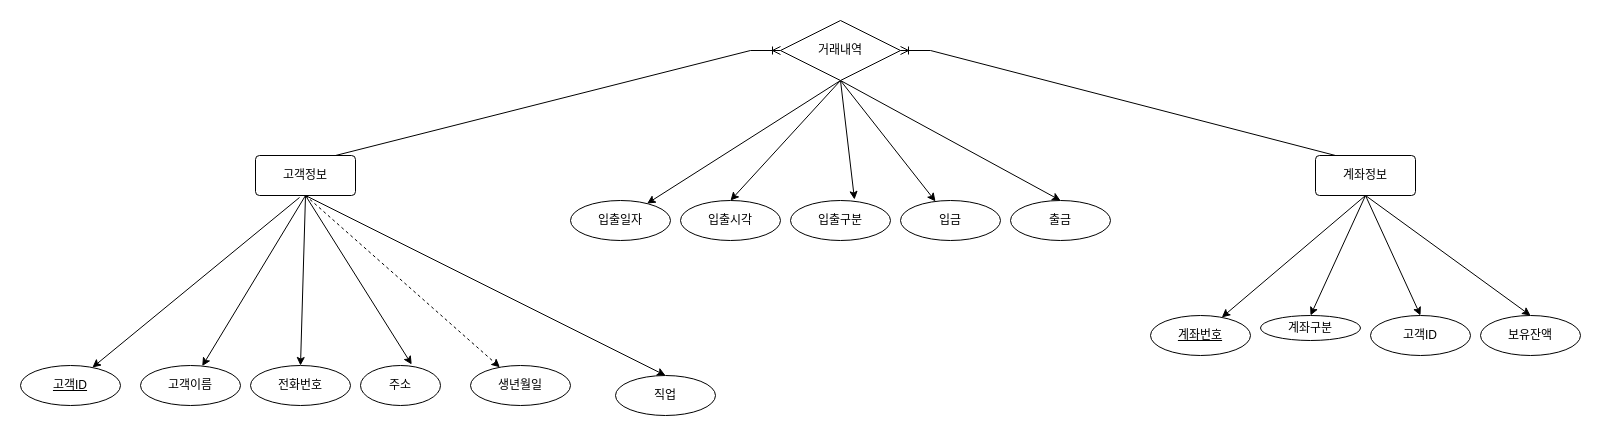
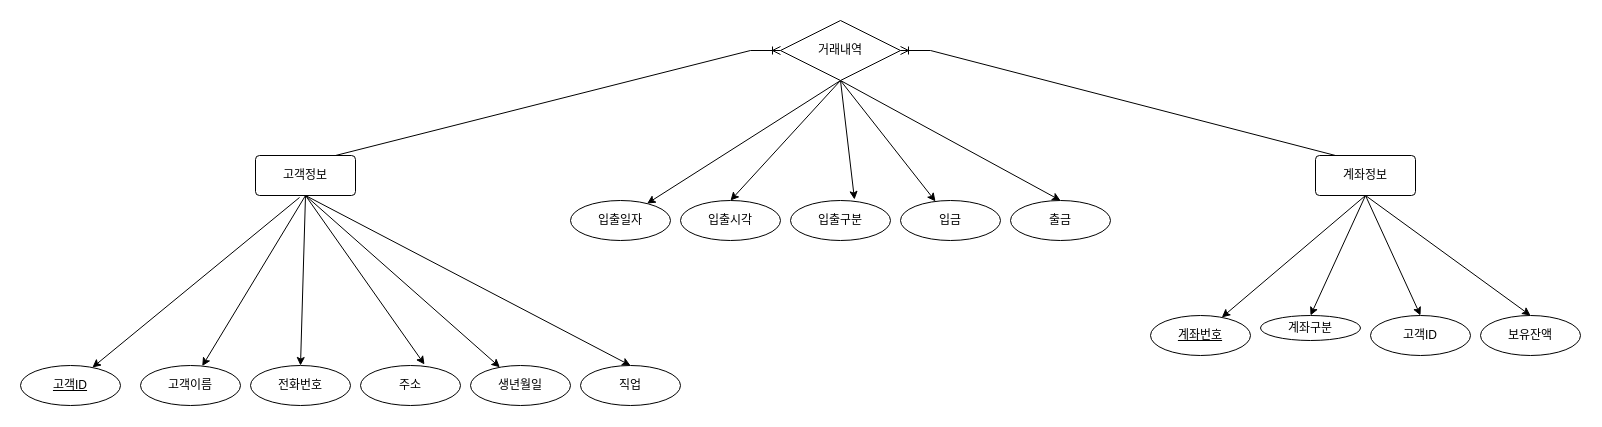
(403, 282) -> (403, 282)
(401, 386) -> (411, 386)
(666, 396) -> (631, 386)
